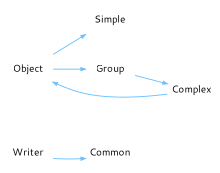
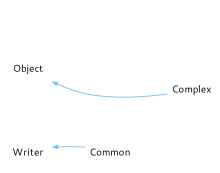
(110, 20) -> none
(110, 69) -> none
(67, 159) -> (72, 147)
